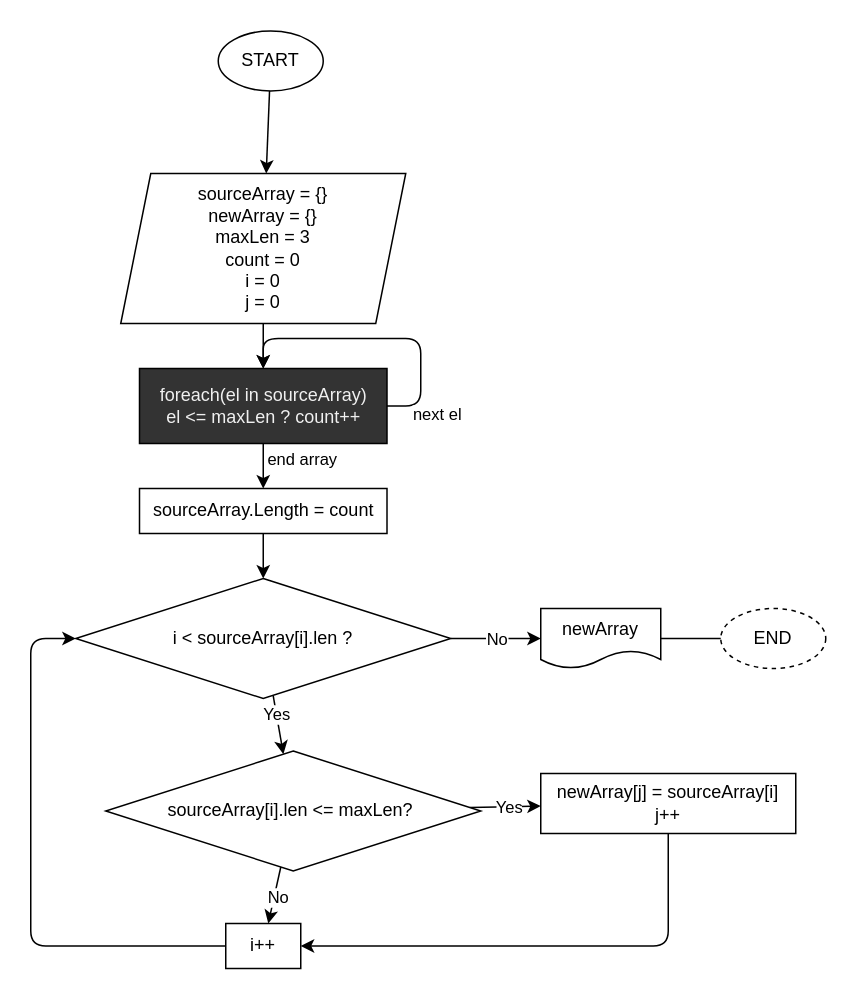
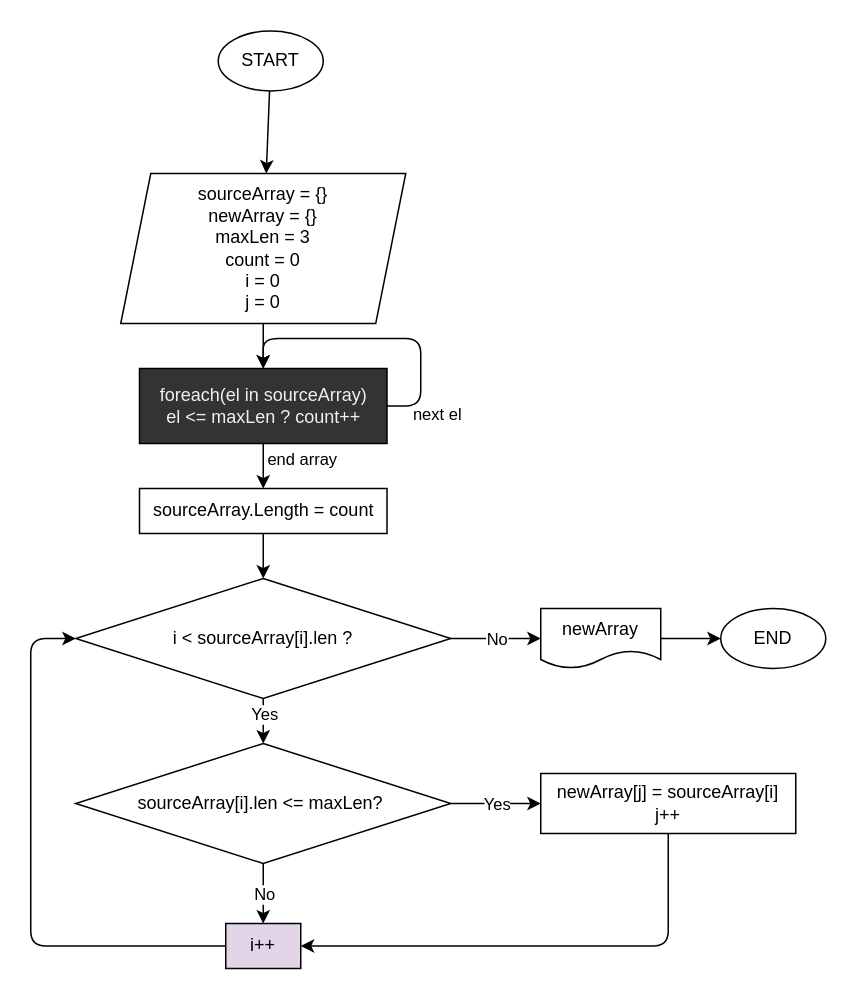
(714, 638) -> (709, 638)
(773, 638) -> (773, 638)
(293, 811) -> (263, 803)
(263, 946) -> (263, 946)
